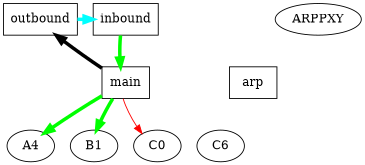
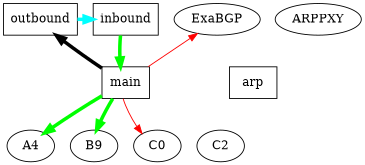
none -> (217, 19)
(94, 146) -> (94, 146)
(221, 146) -> (221, 146)
